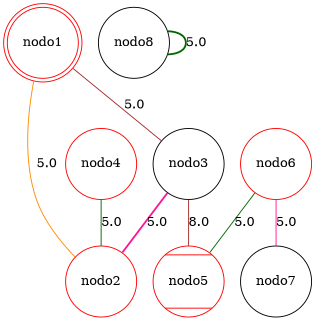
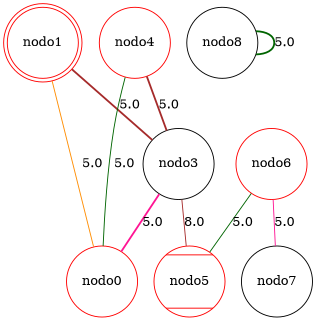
none -> (157, 103)
(117, 105) -> (112, 105)
(101, 282) -> (102, 282)
